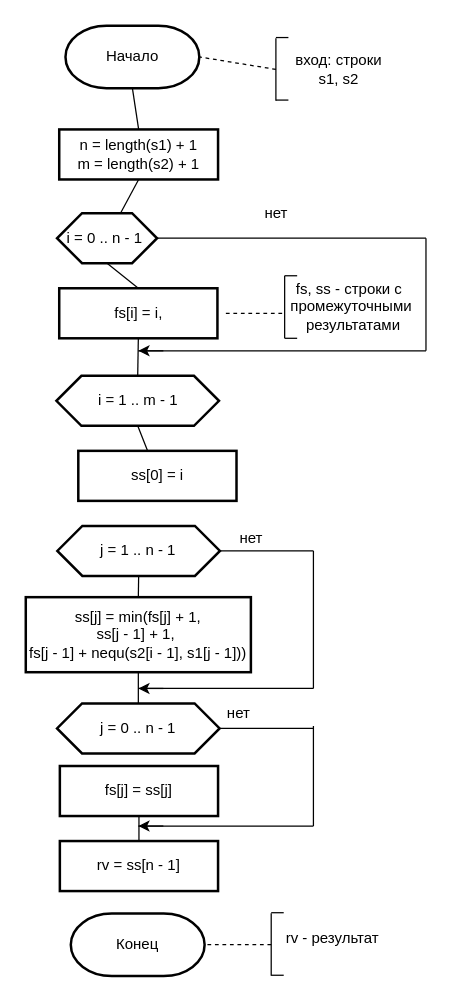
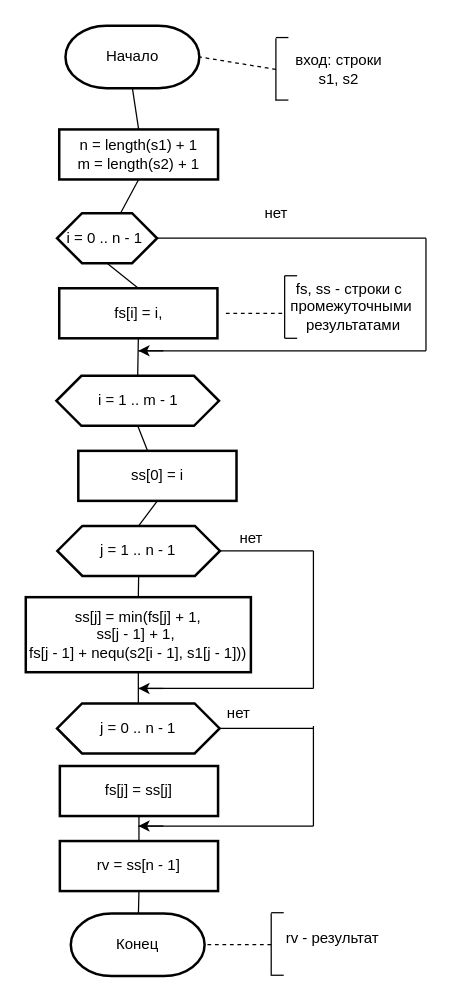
none -> (148, 514)
none -> (138, 902)
